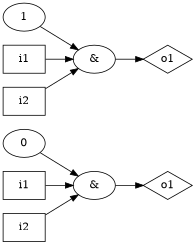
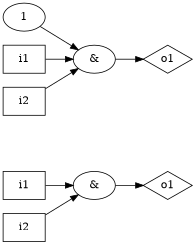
(24, 143) -> none
